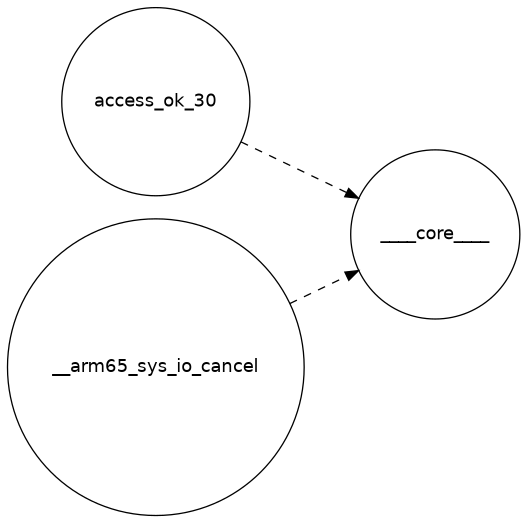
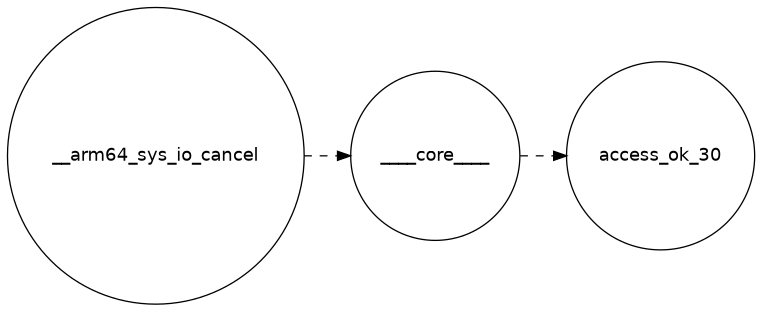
(294, 167) -> (537, 156)
(156, 367) -> (156, 156)
